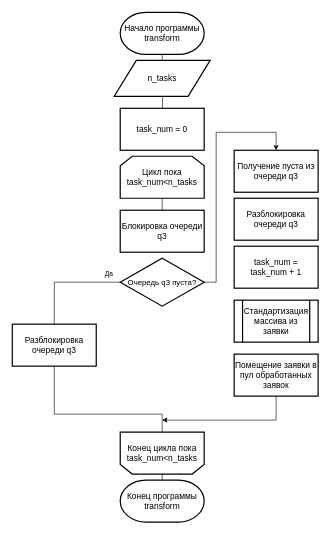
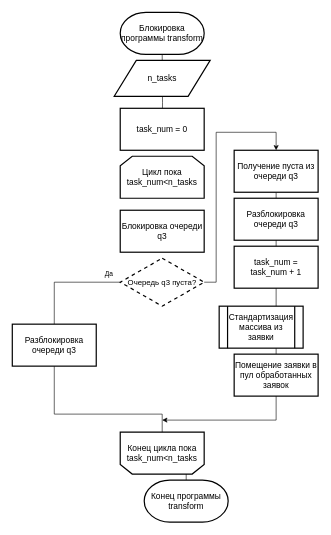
(162, 33) -> (162, 33)
(162, 204) -> none
(162, 282) -> (162, 282)
(276, 321) -> (261, 327)
none -> (276, 335)
(162, 501) -> (186, 501)
